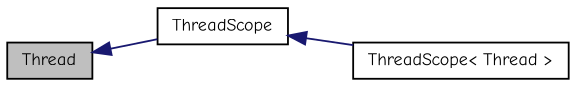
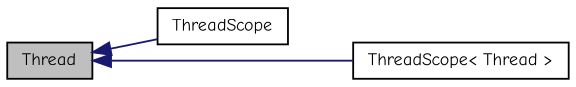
(330, 42) -> (232, 61)
